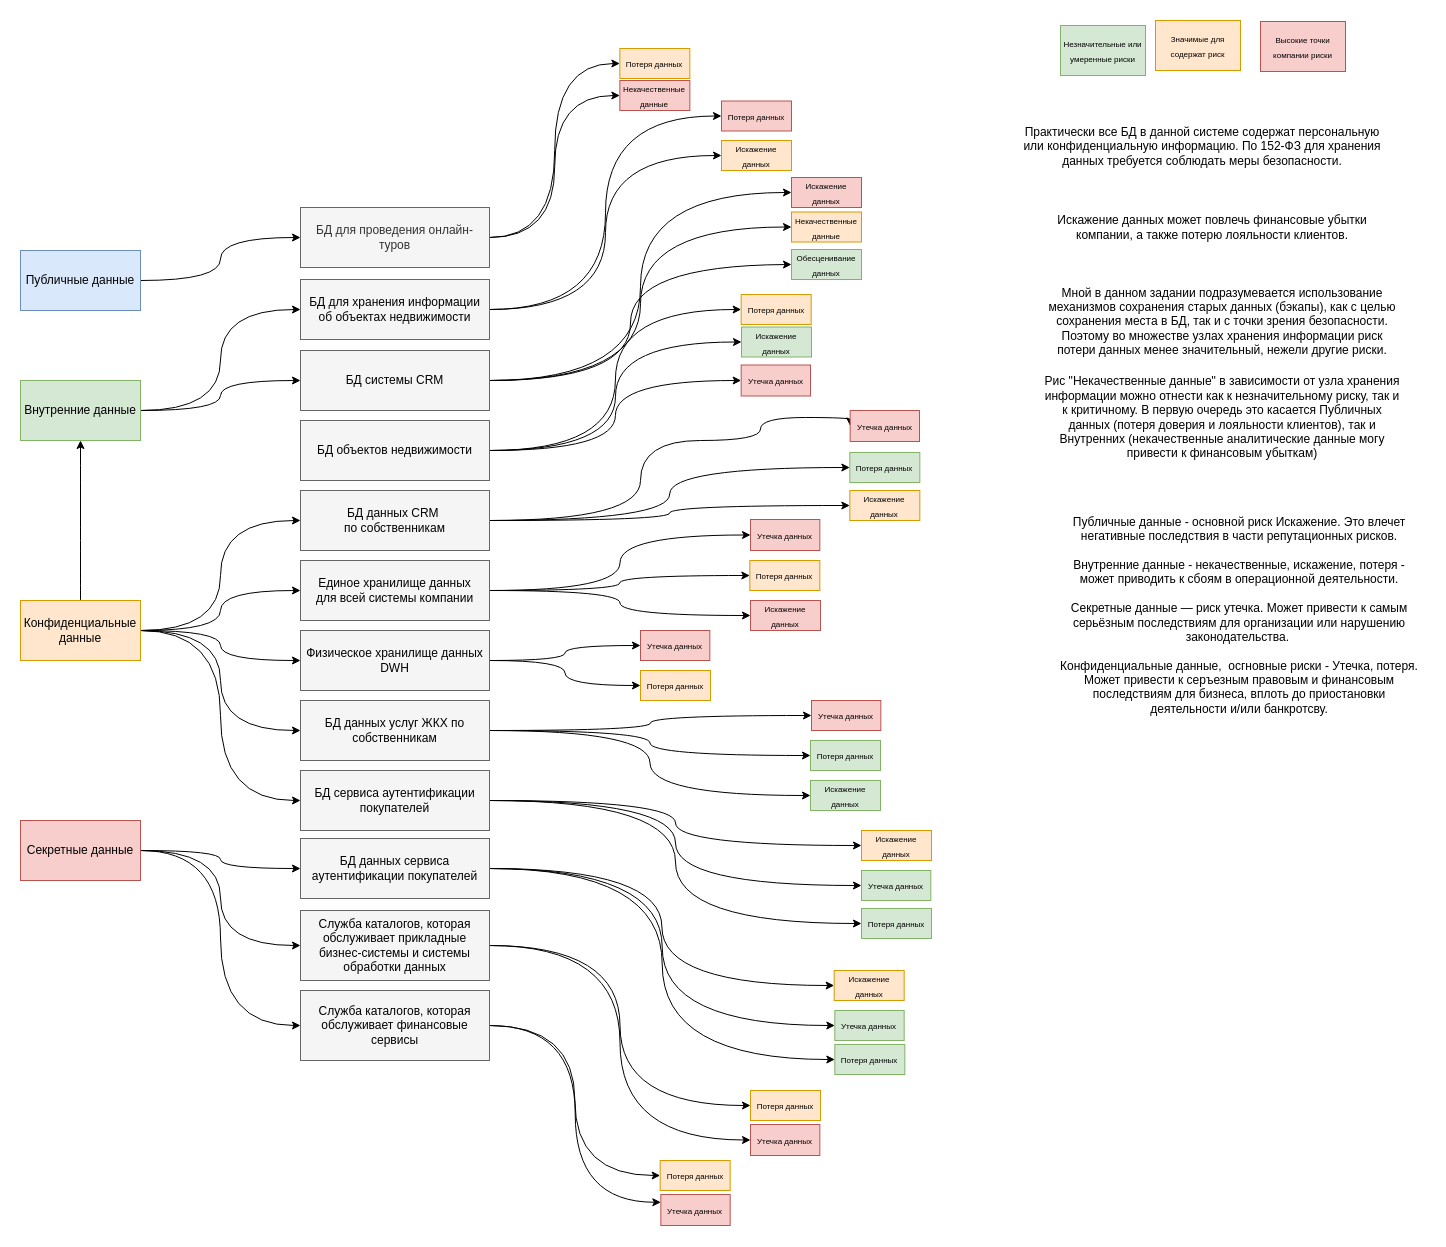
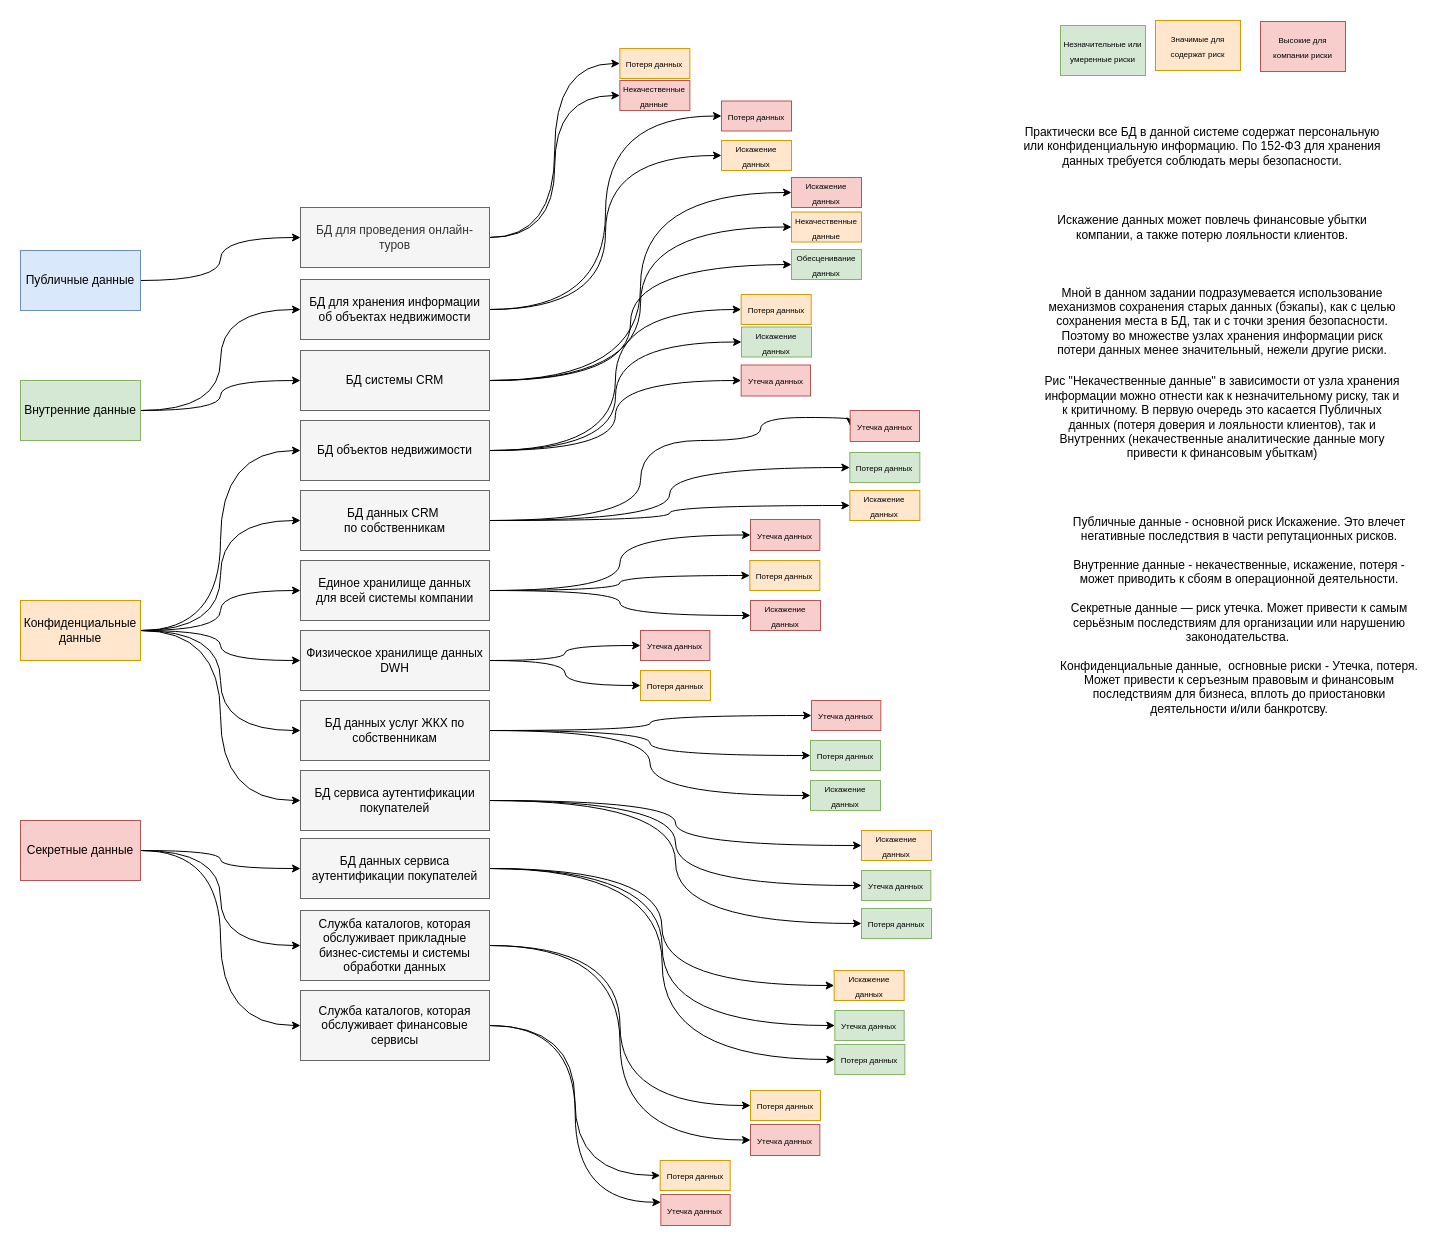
(1303, 47) -> (1303, 47)
(81, 521) -> (221, 530)
